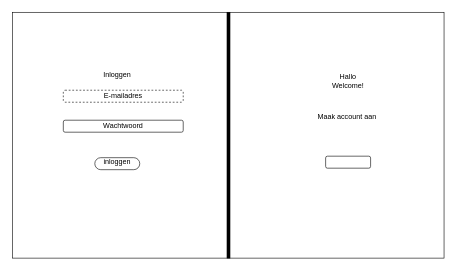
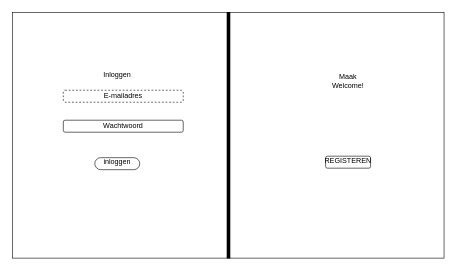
(348, 81) -> (348, 81)
(348, 117) -> none
none -> (348, 161)
